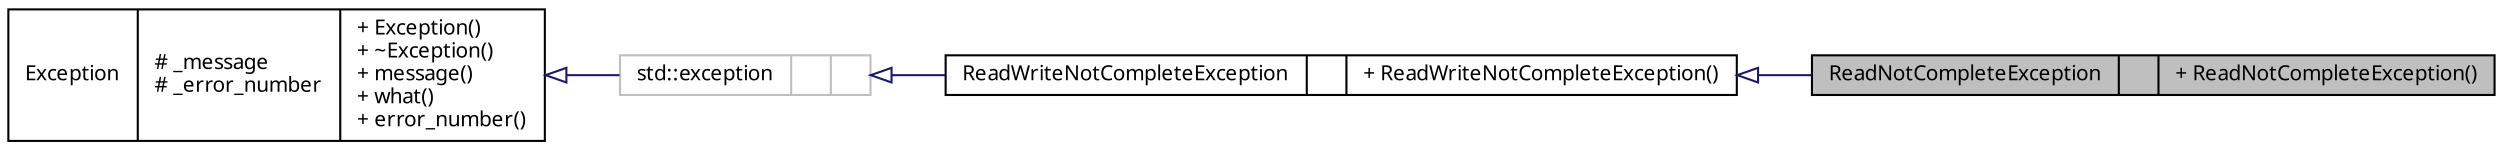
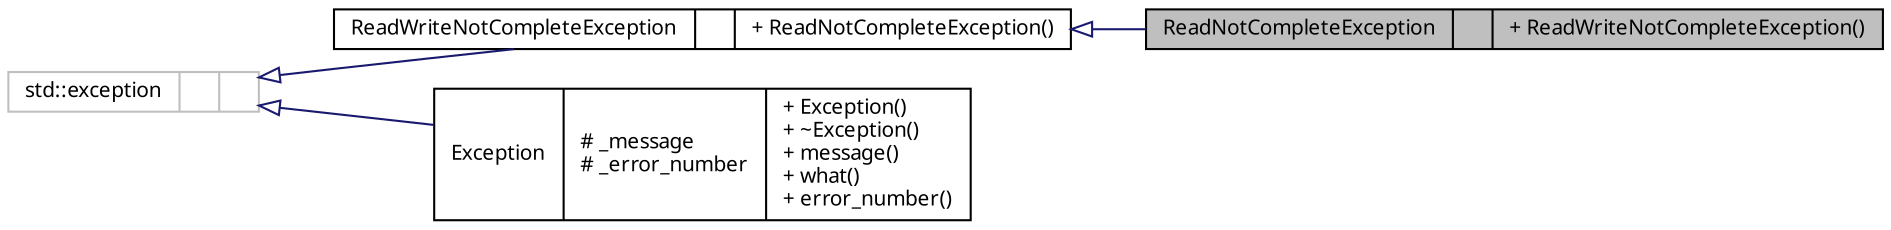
(1542, 74) -> (903, 28)
(2327, 74) -> (1688, 28)
(593, 75) -> (357, 116)
